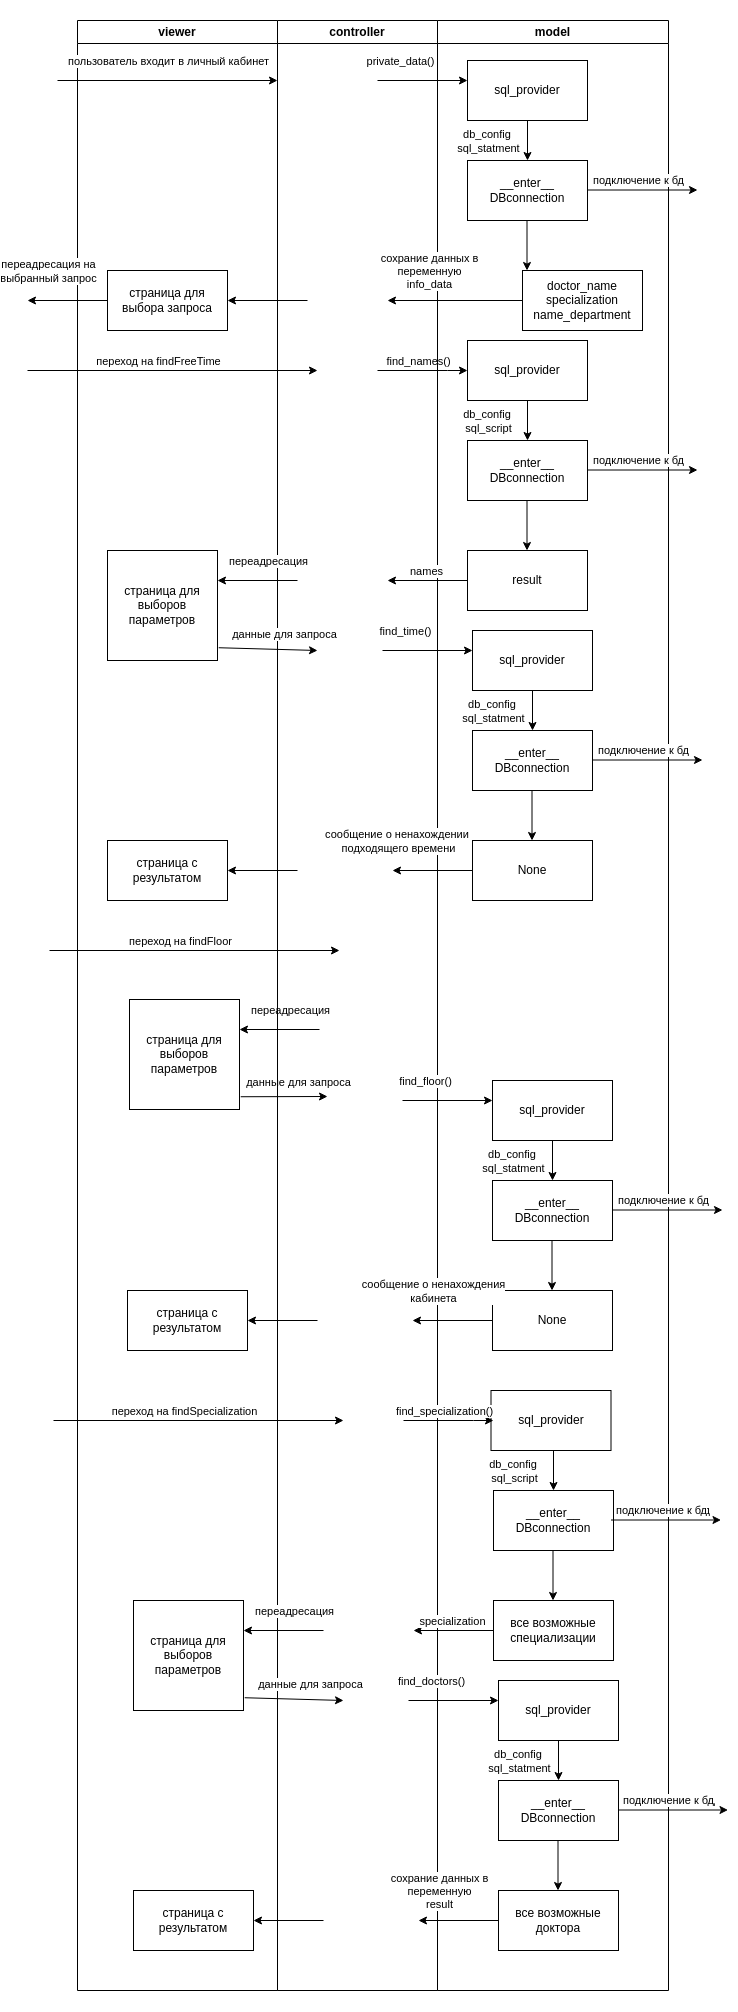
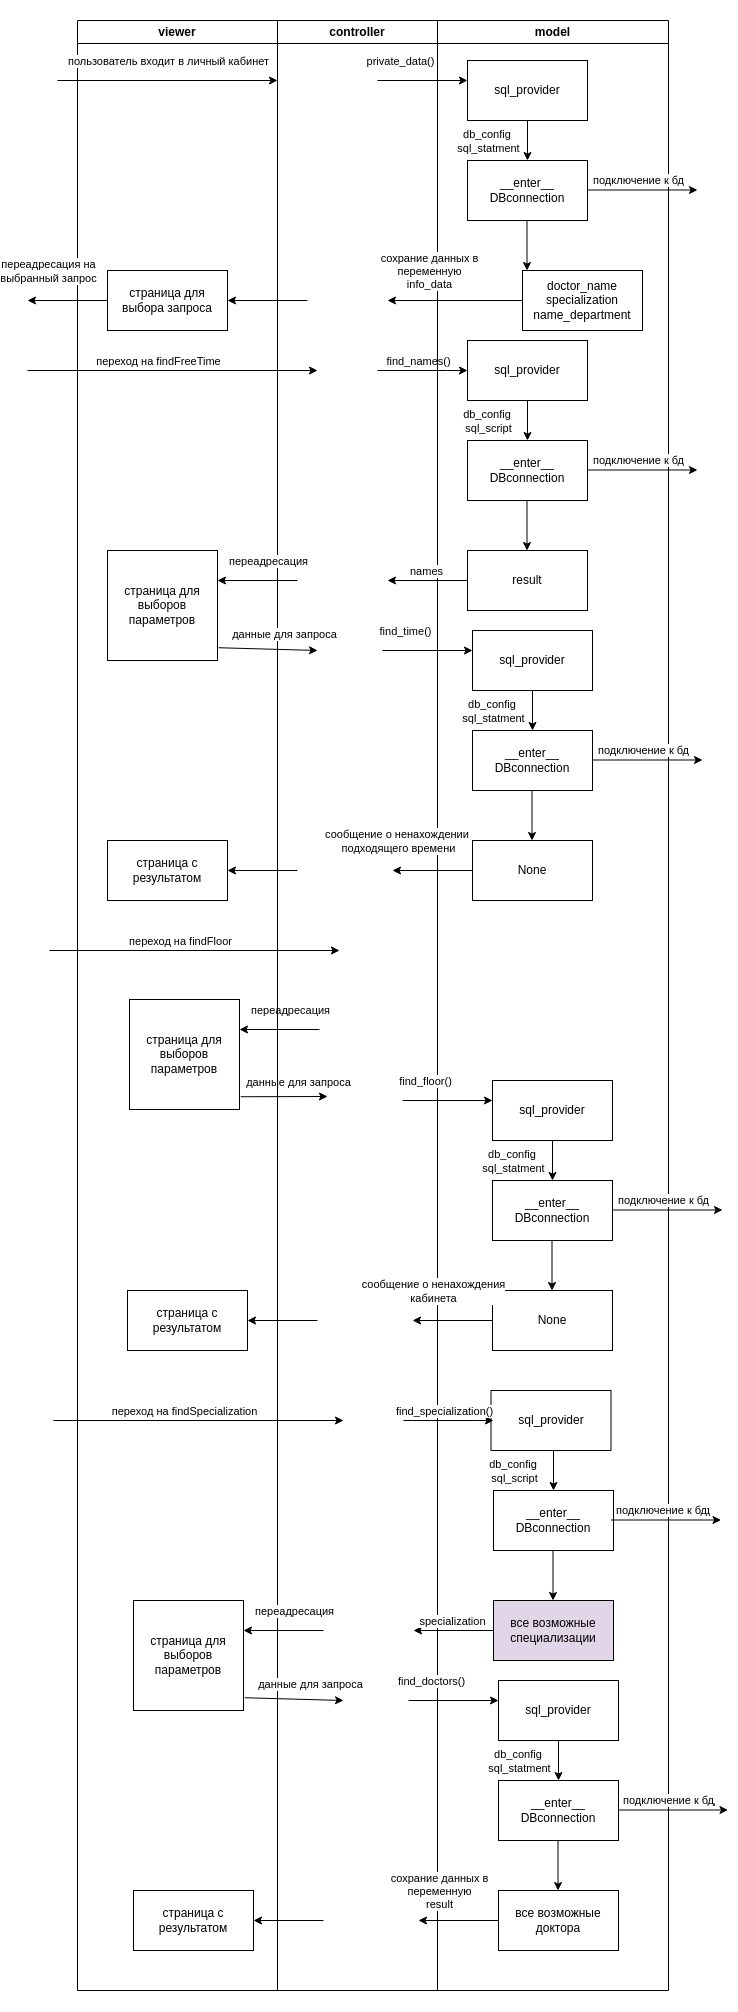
(554, 1631) -> (554, 1631)
